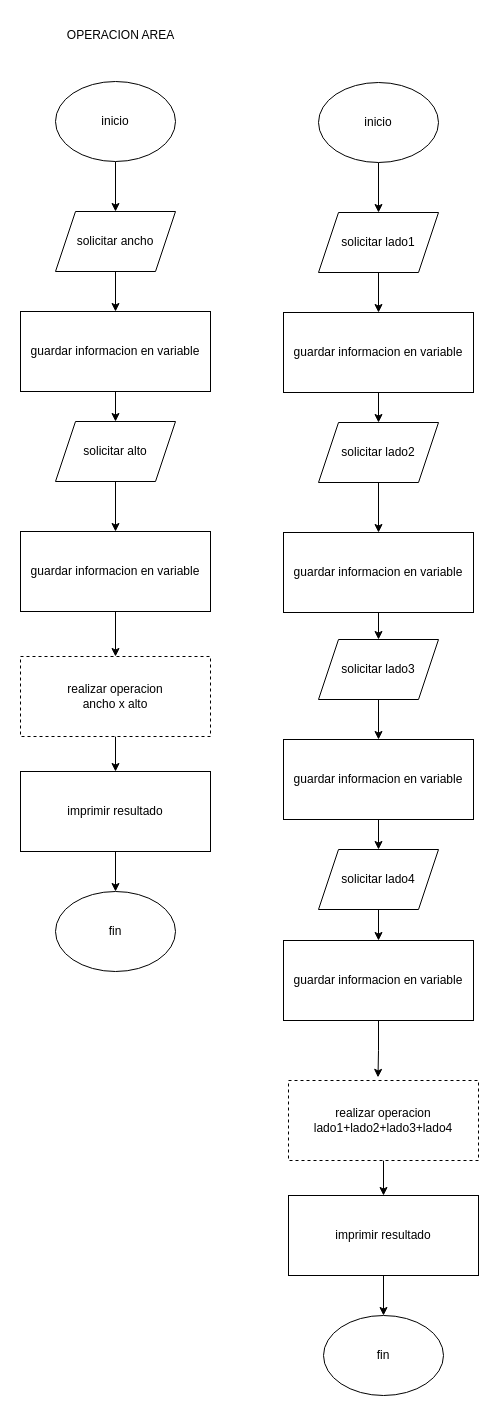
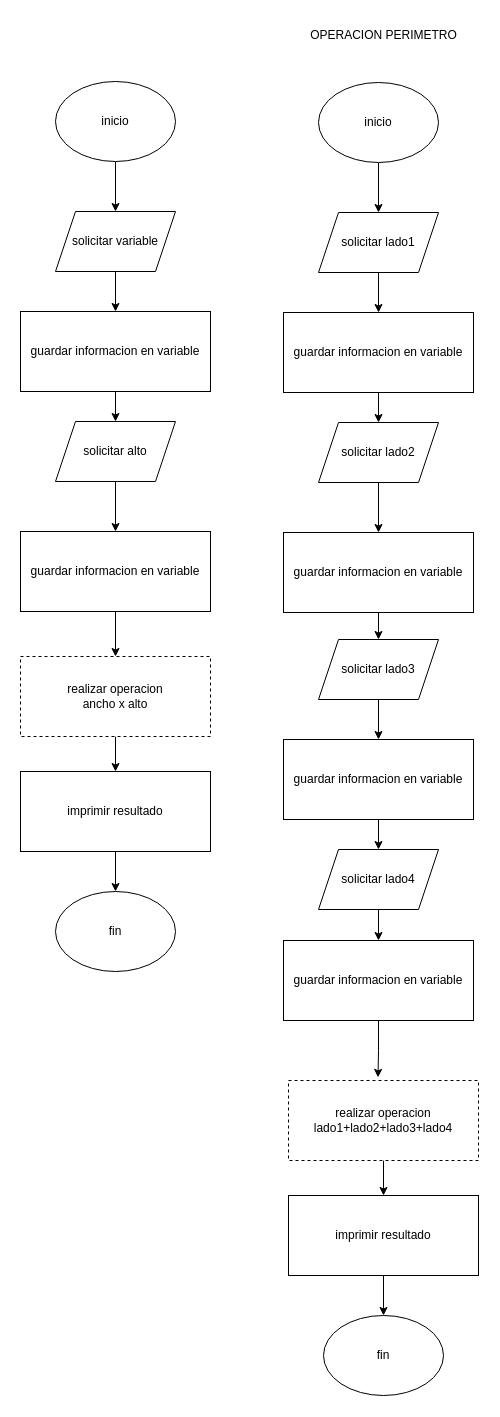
(121, 36) -> none
none -> (384, 36)
(116, 242) -> (116, 242)
